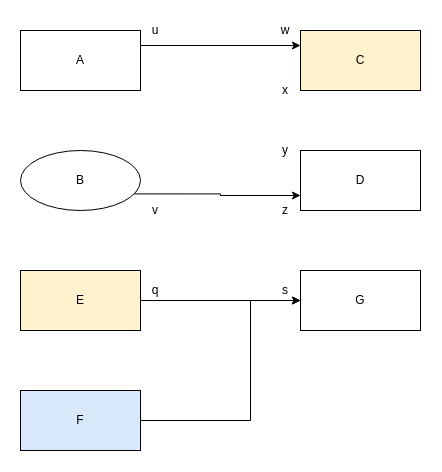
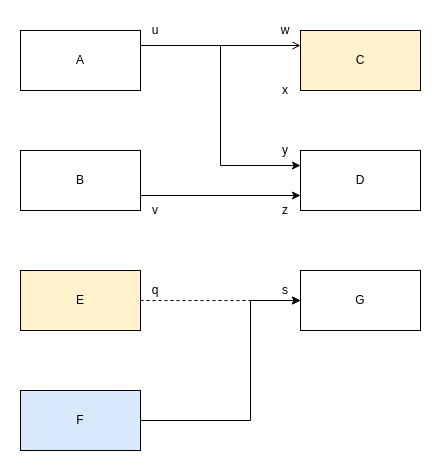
(292, 46) -> (293, 46)
none -> (221, 143)
(81, 181) -> (81, 181)
(195, 301) -> (195, 301)
